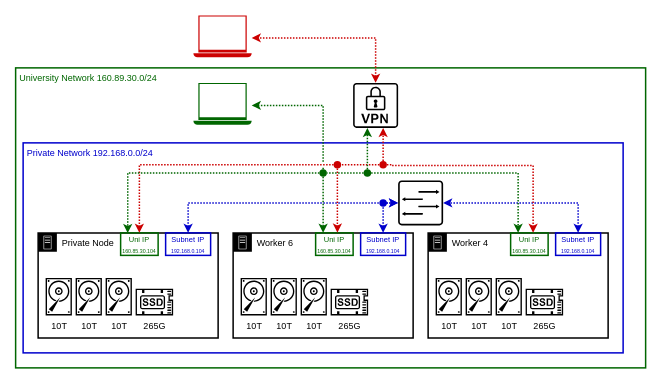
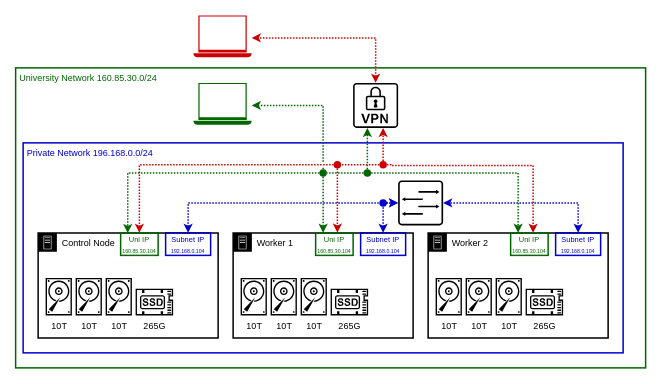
(92, 79) -> (92, 79)
(93, 154) -> (93, 154)
(90, 244) -> (90, 244)
(276, 244) -> (276, 244)
(471, 244) -> (471, 244)
